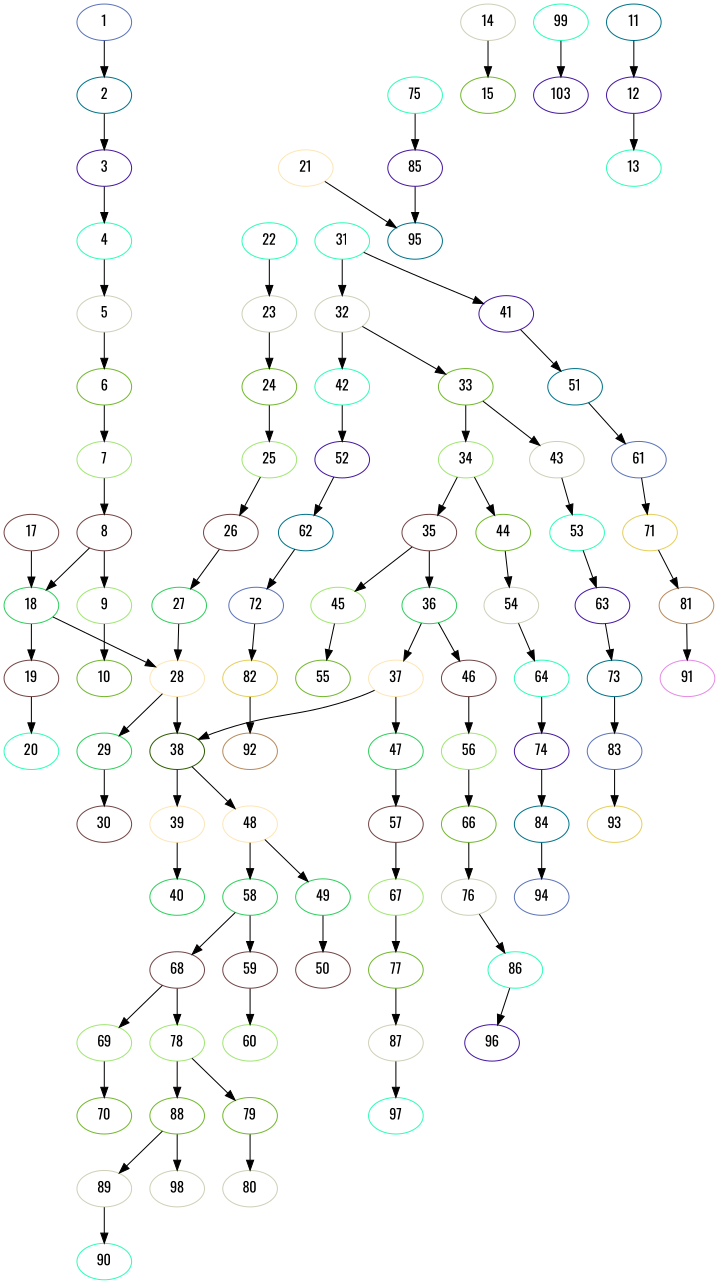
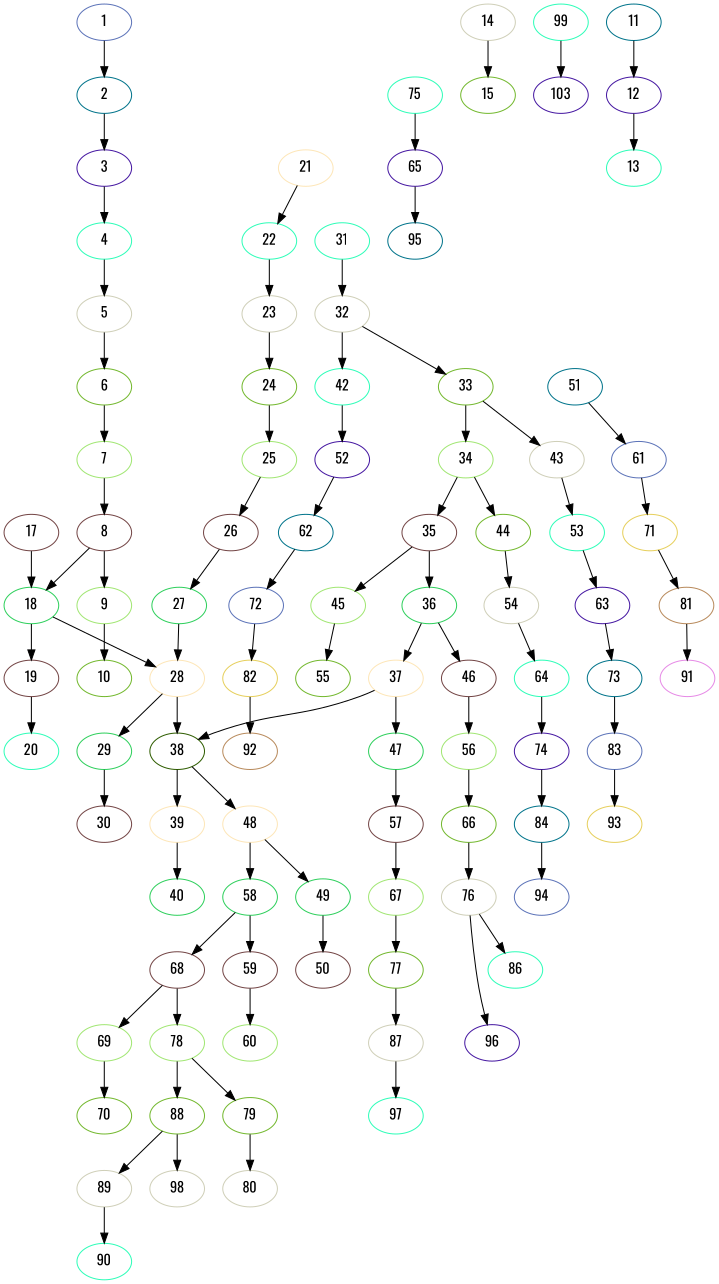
(415, 168) -> (415, 168)
(356, 202) -> (290, 200)
(506, 314) -> none
(505, 1002) -> (475, 965)
